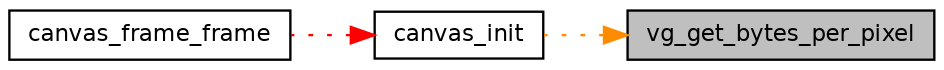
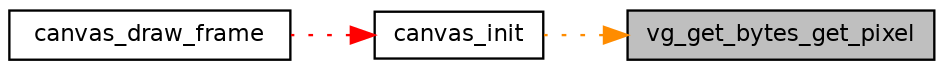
(150, 35) -> (150, 35)
(781, 35) -> (781, 35)
